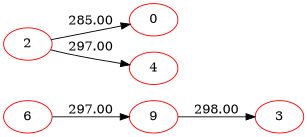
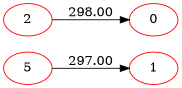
(91, 21) -> (91, 13)
(154, 68) -> none
(28, 117) -> (28, 68)
(154, 117) -> (154, 68)
(279, 117) -> none
